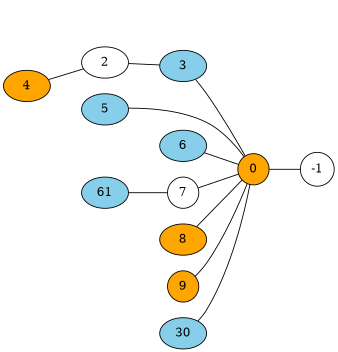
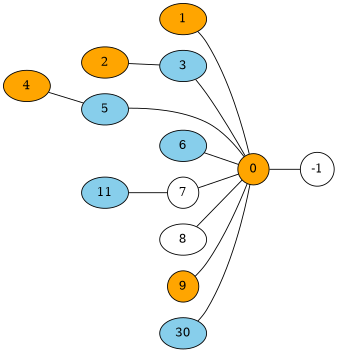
none -> (183, 19)
(105, 62) -> (105, 62)
(66, 74) -> (66, 98)
(105, 193) -> (105, 193)
(183, 240) -> (183, 240)
